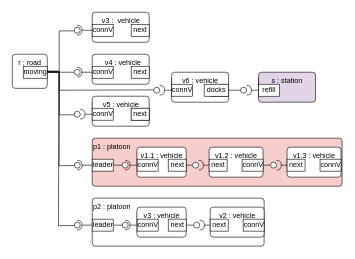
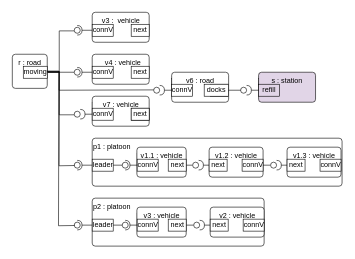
(200, 81) -> (200, 81)
(269, 90) -> (269, 90)
(121, 105) -> (121, 105)
(114, 147) -> (114, 147)
